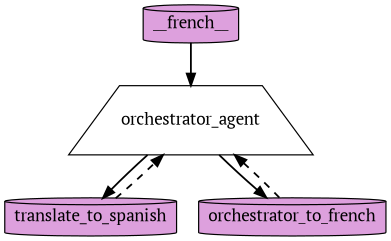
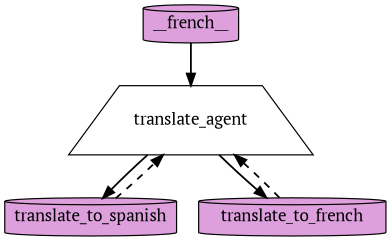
(191, 120) -> (191, 120)
(292, 217) -> (292, 217)
